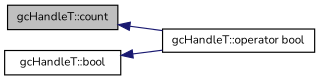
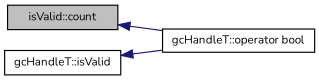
(63, 17) -> (63, 17)
(63, 63) -> (63, 63)
